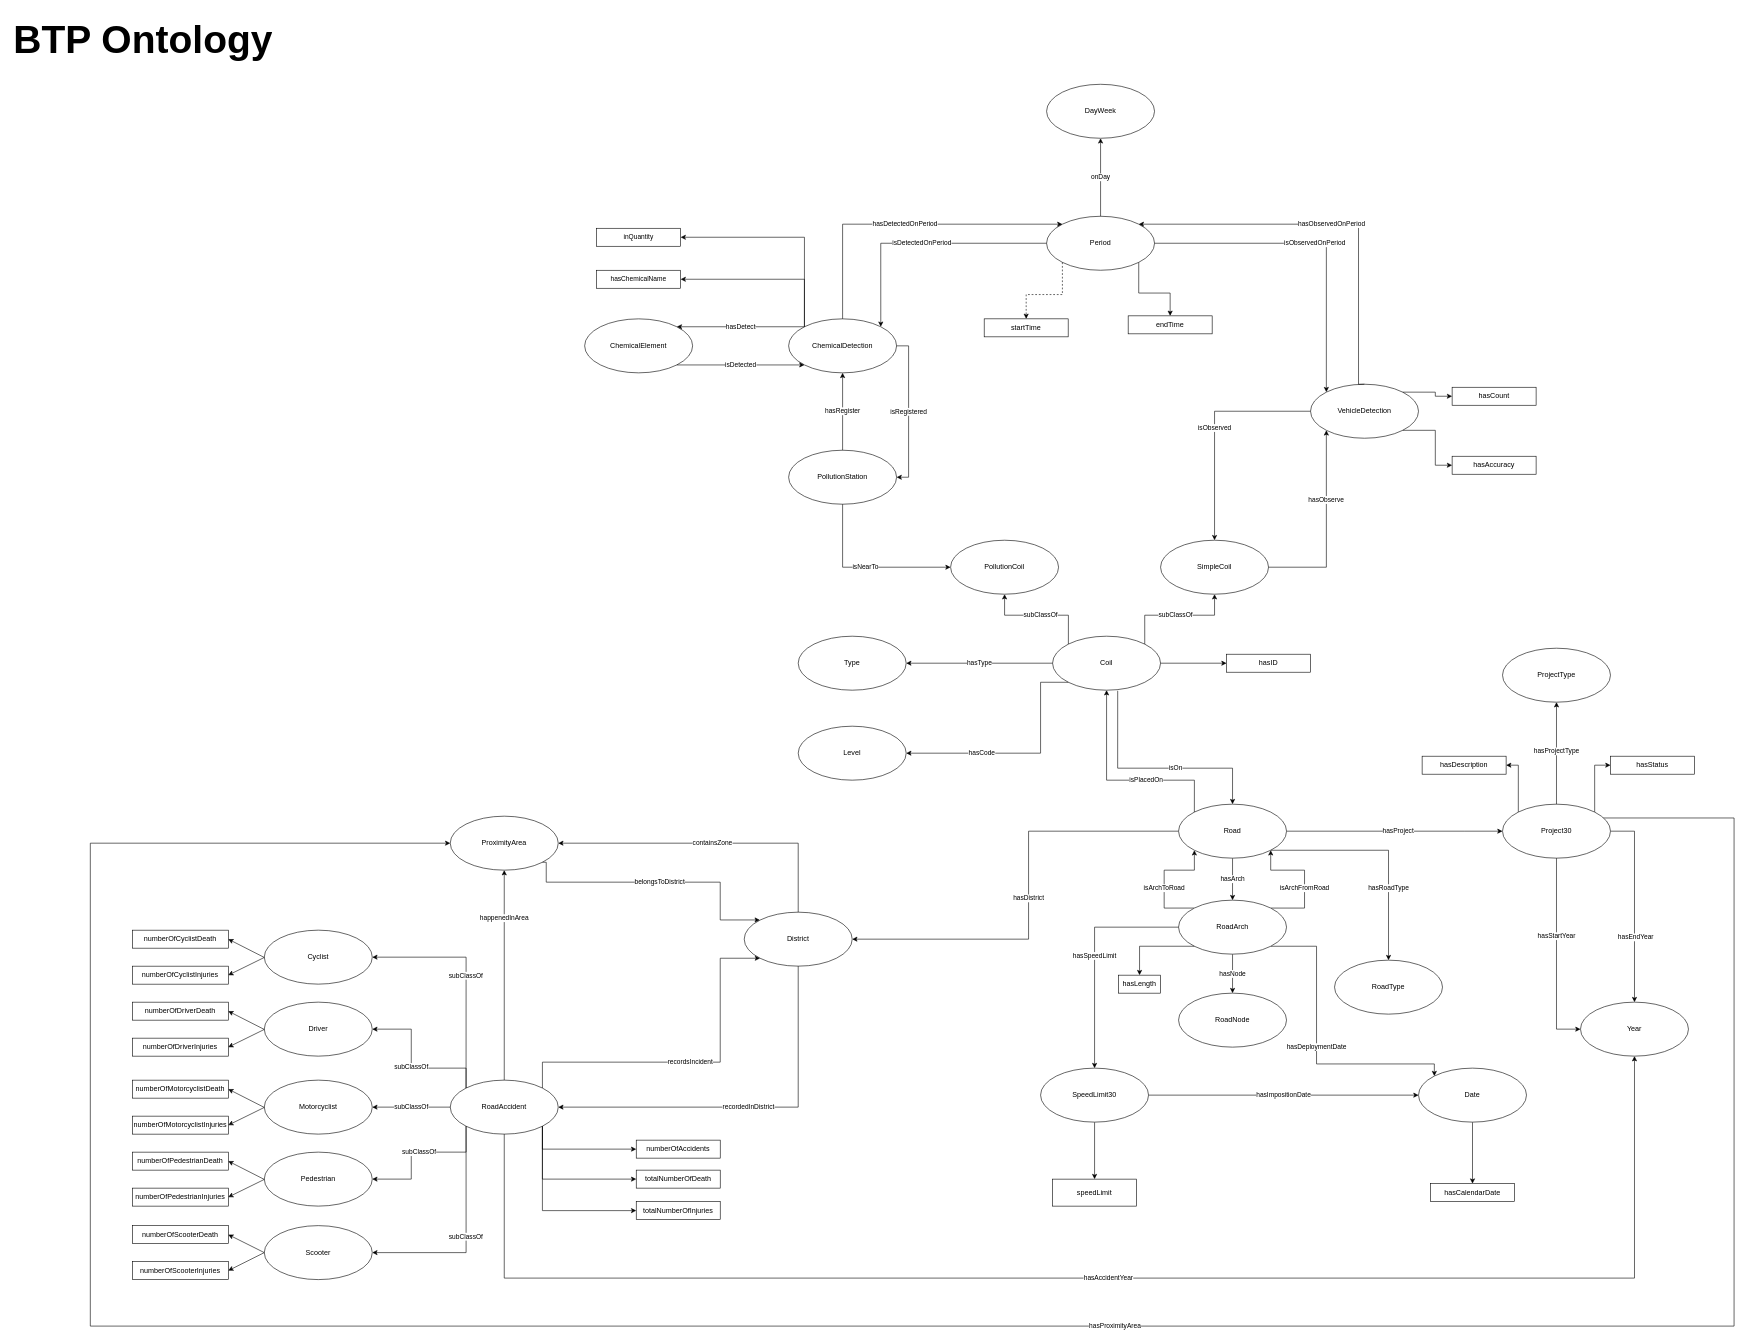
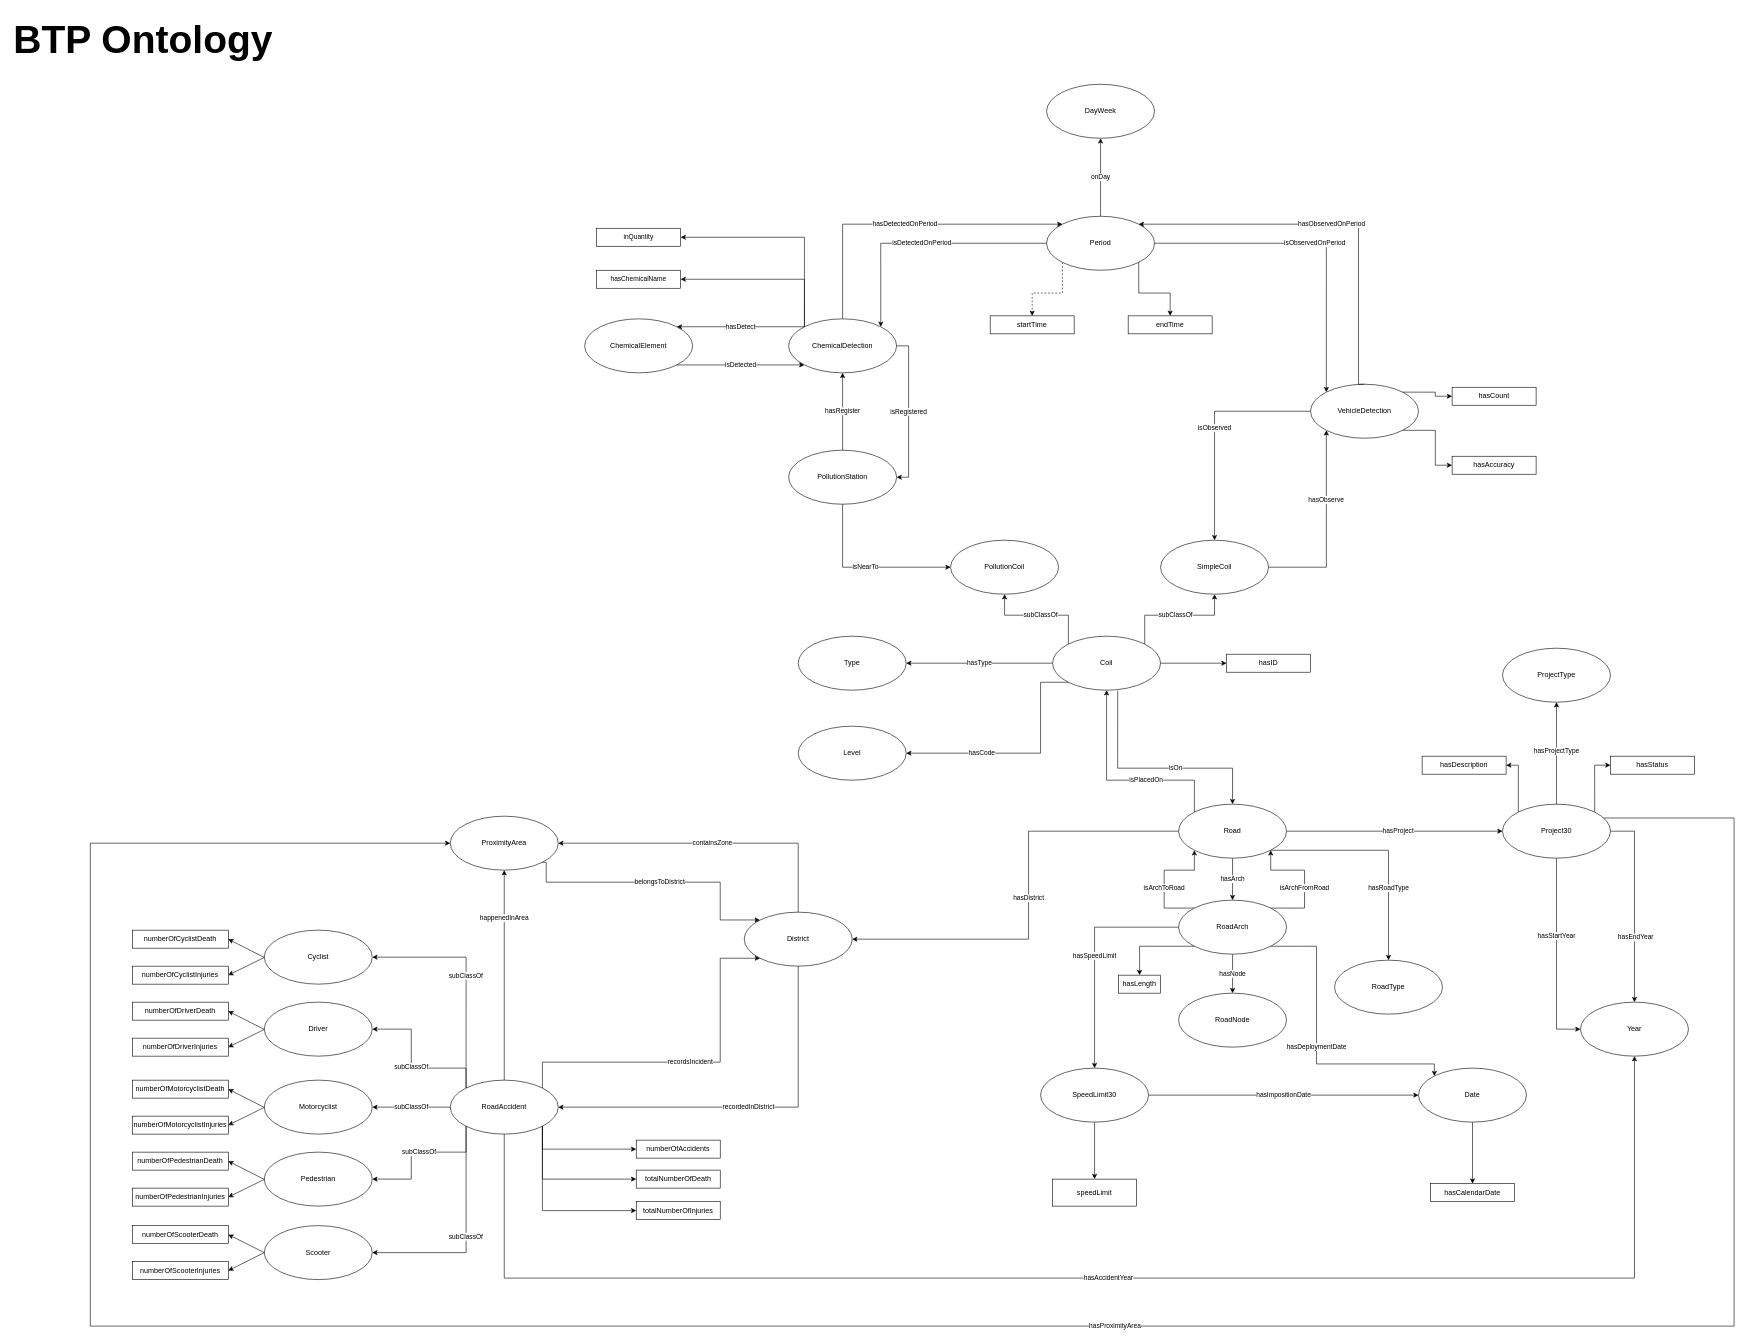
(1026, 328) -> (1032, 325)
